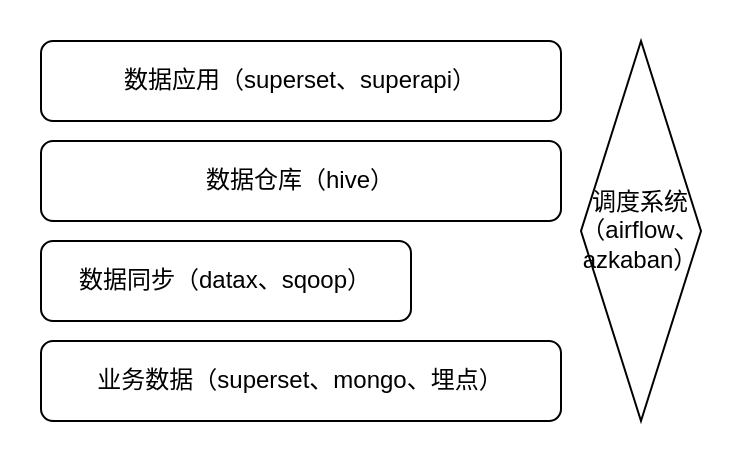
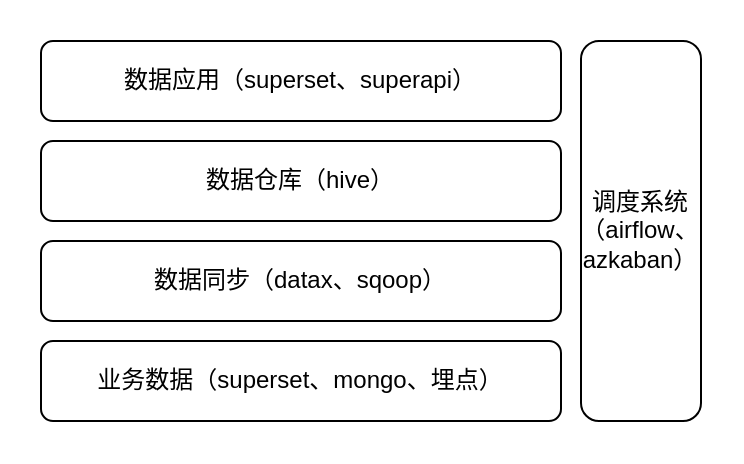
(641, 231) -> (641, 231)
(226, 281) -> (301, 281)
